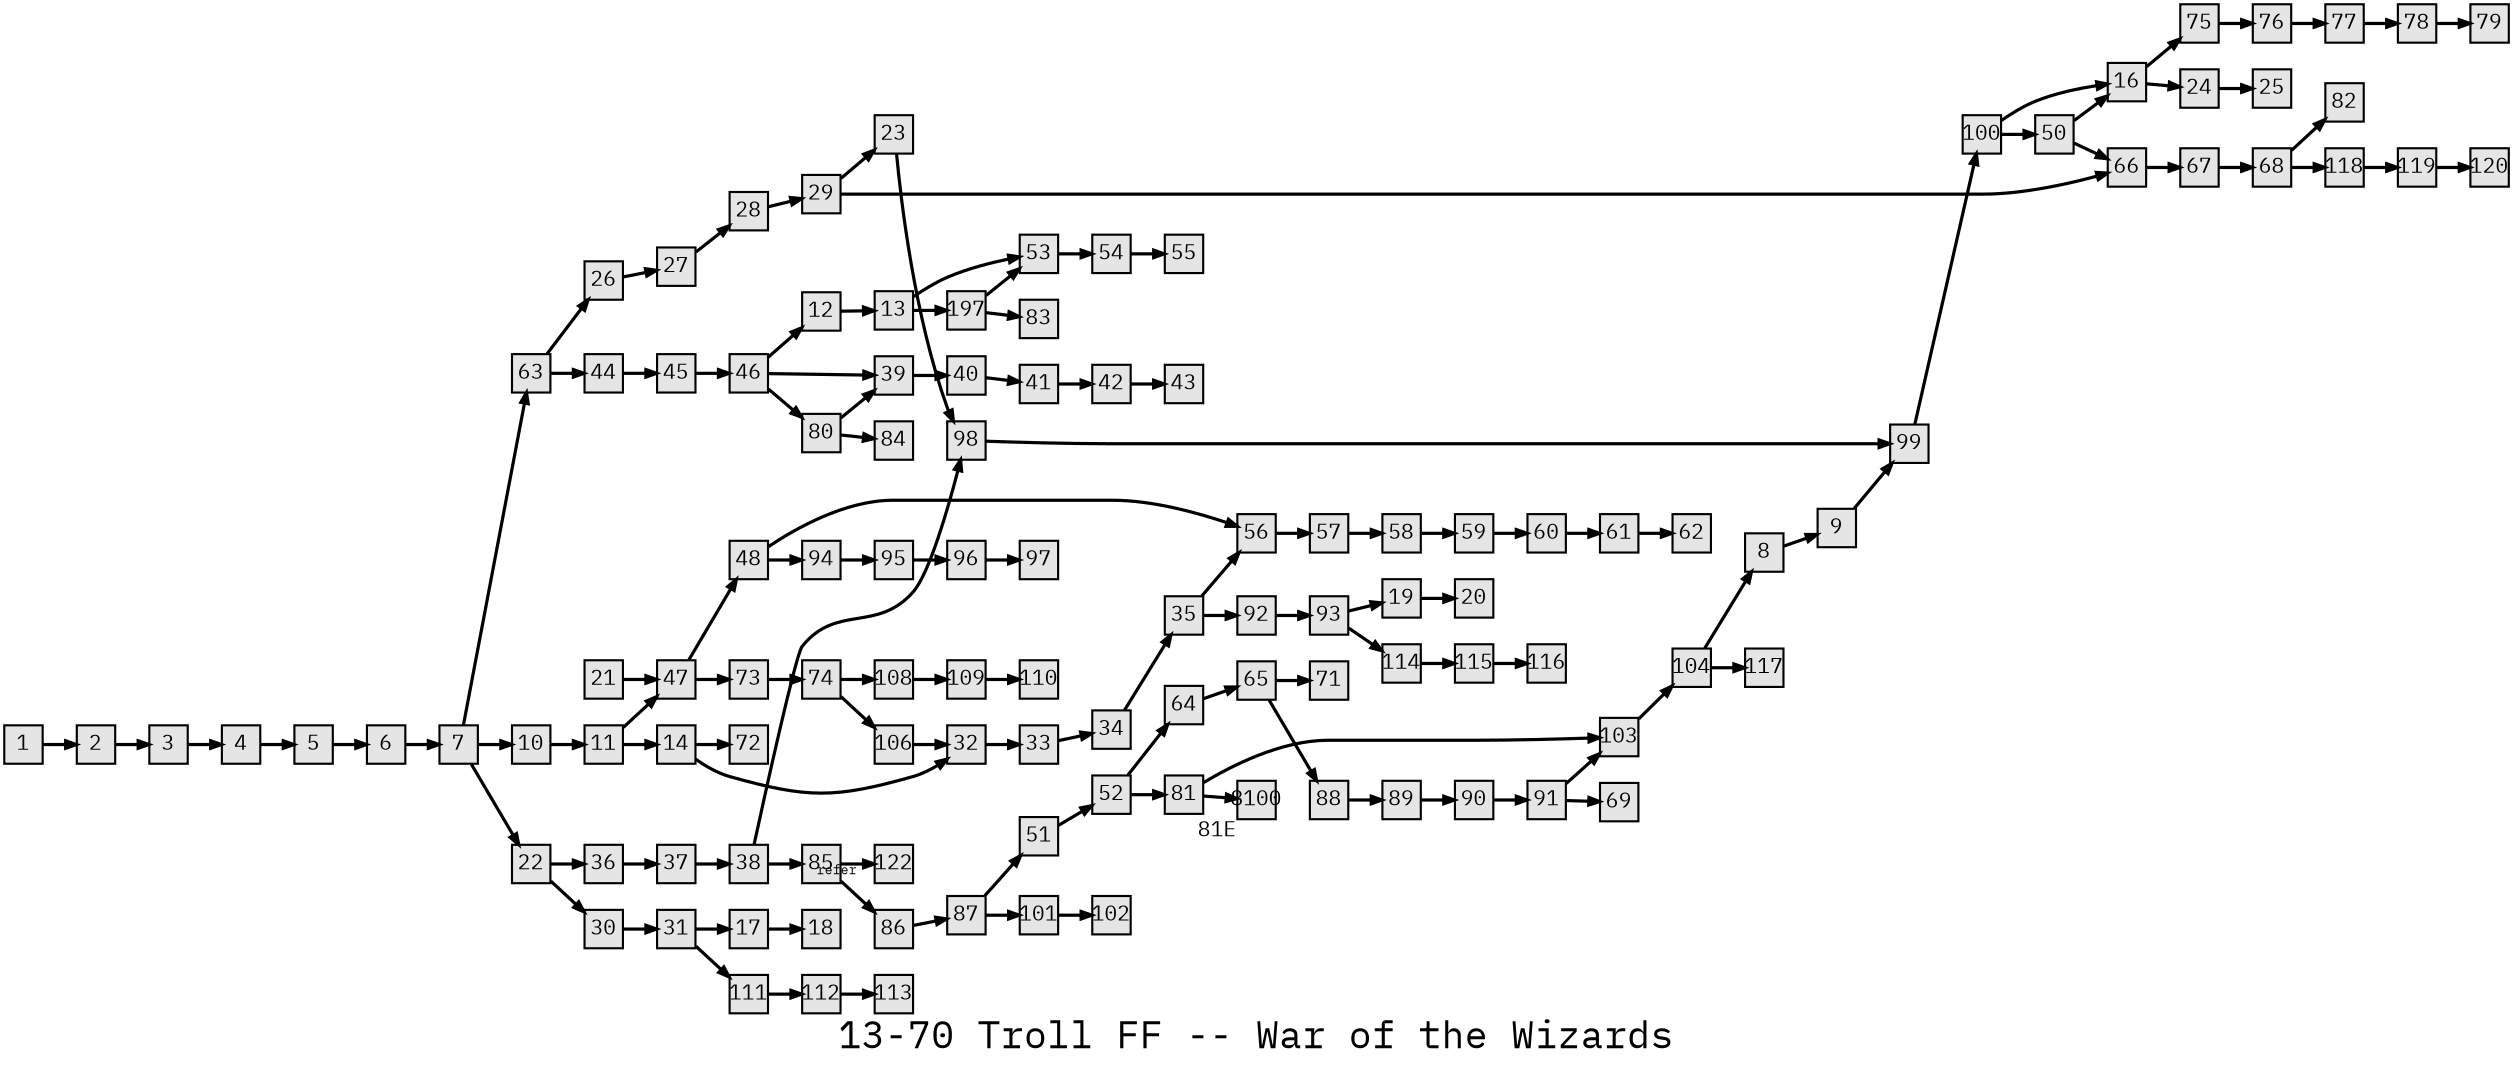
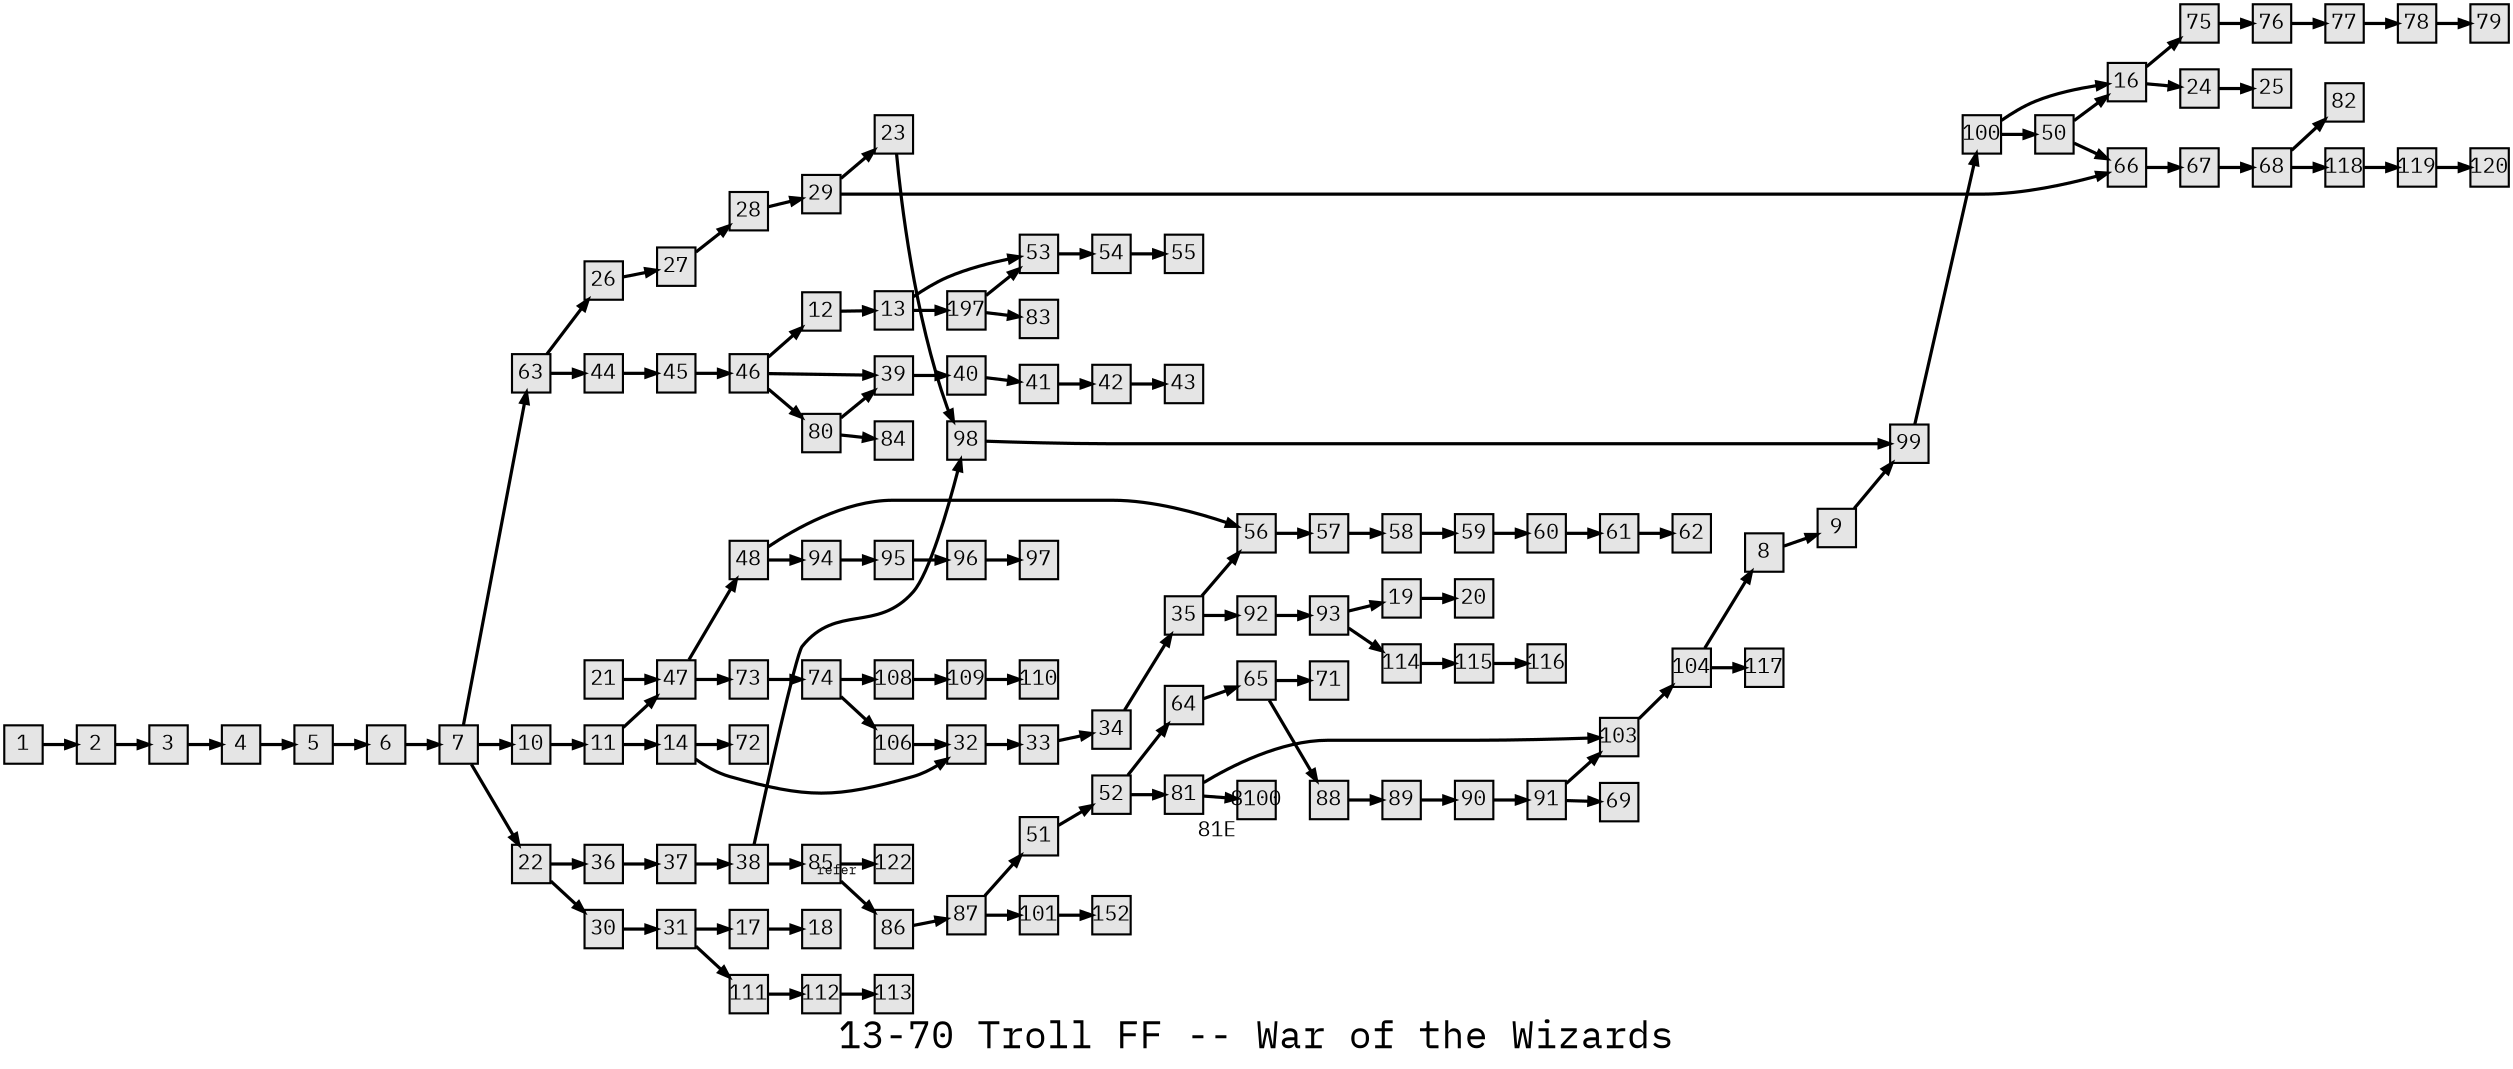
(1111, 915) -> (1111, 915)
